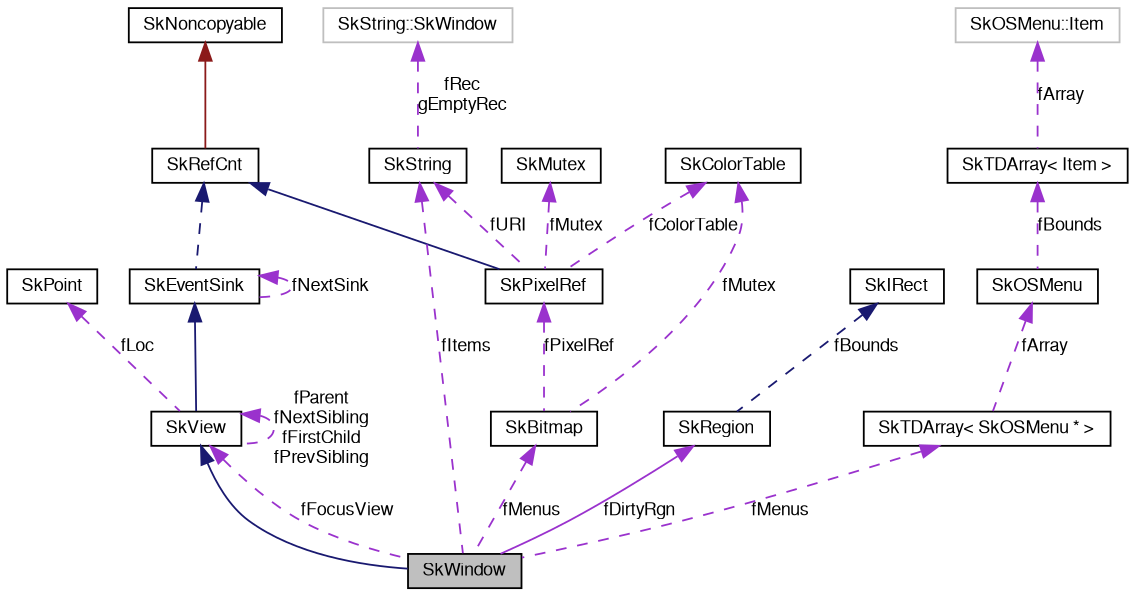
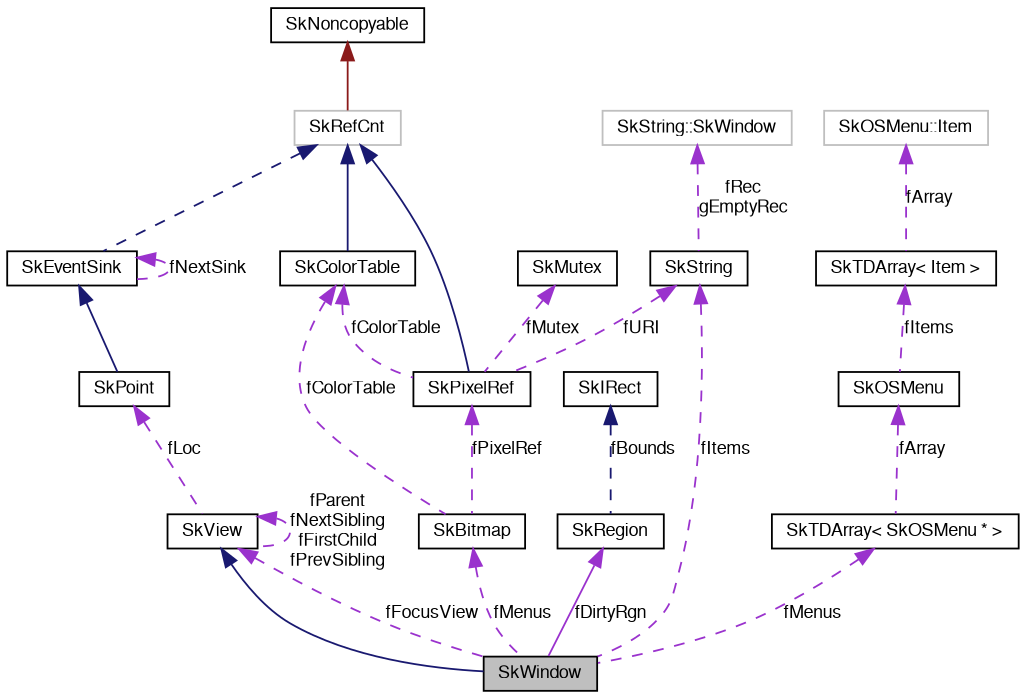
(205, 166) -> (348, 128)
none -> (348, 207)
(1071, 226) -> (930, 329)
(749, 286) -> (351, 389)
(196, 366) -> (102, 337)
